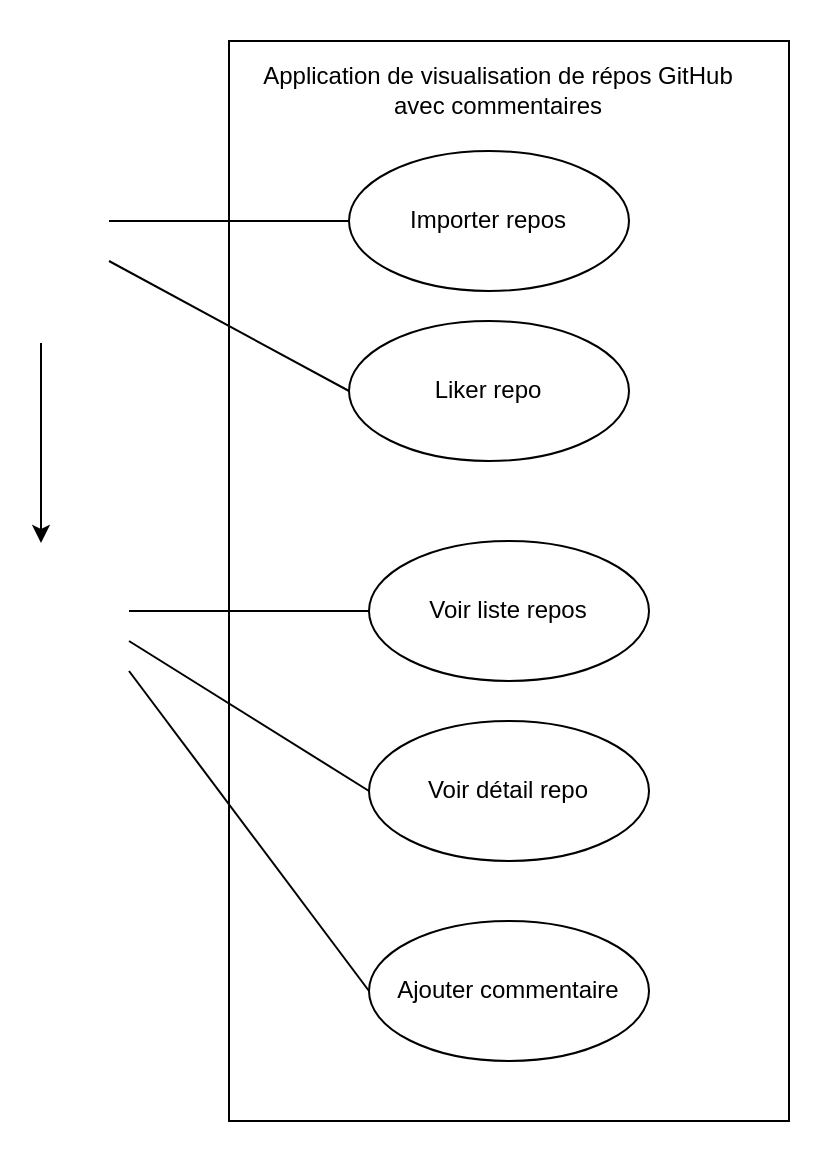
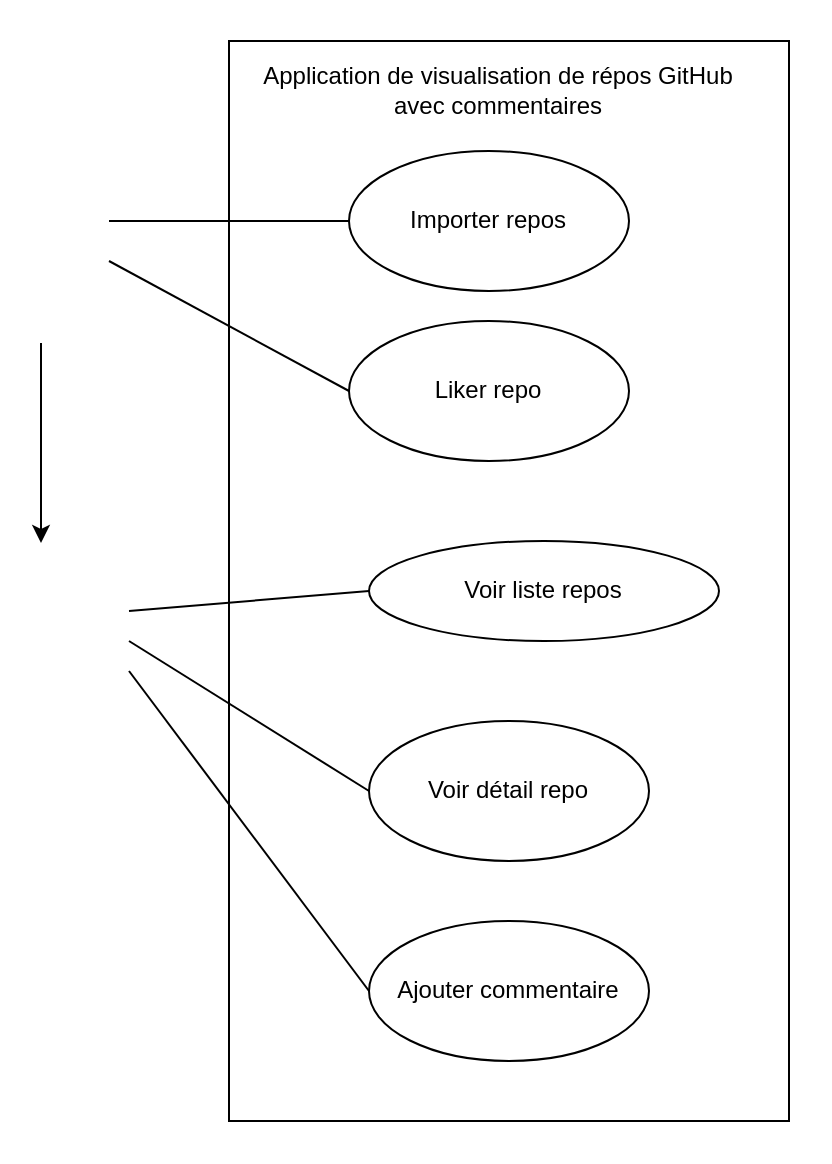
(509, 611) -> (544, 591)
